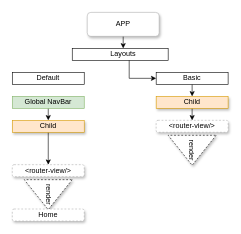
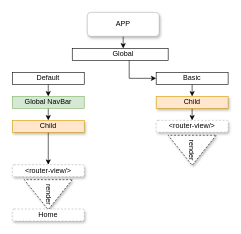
(120, 54) -> (120, 54)
none -> (48, 90)
